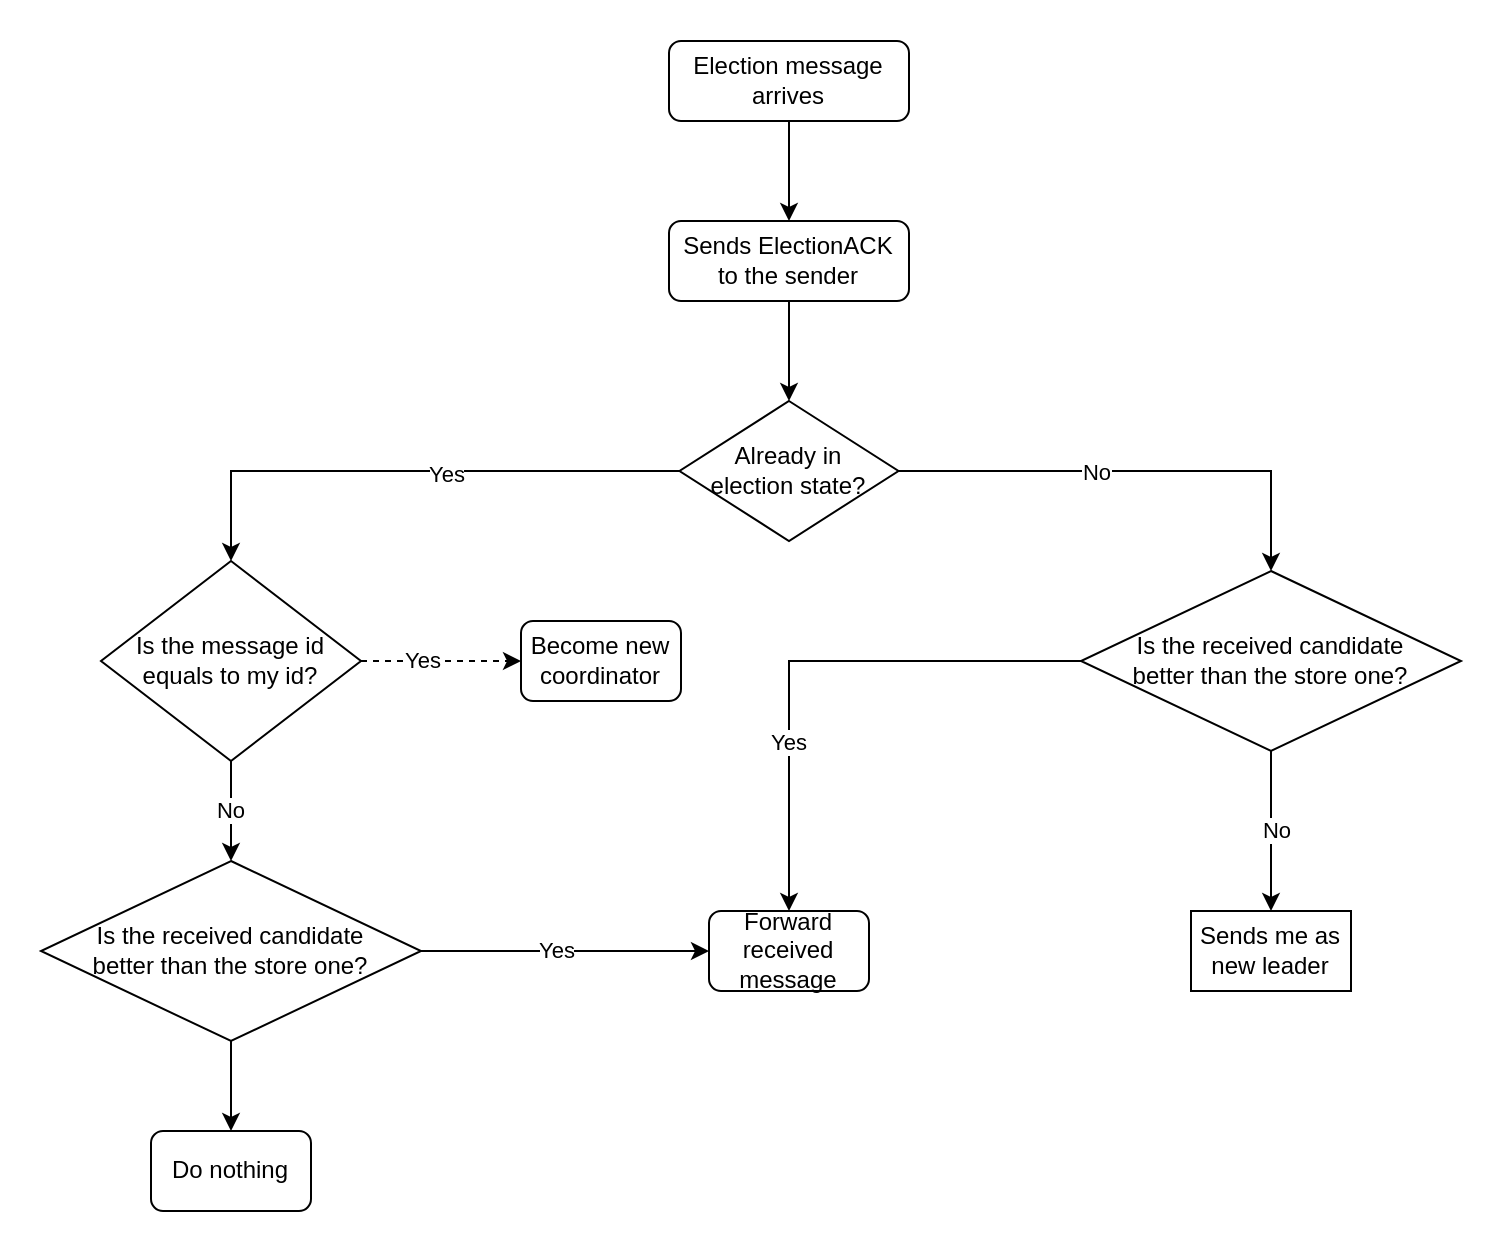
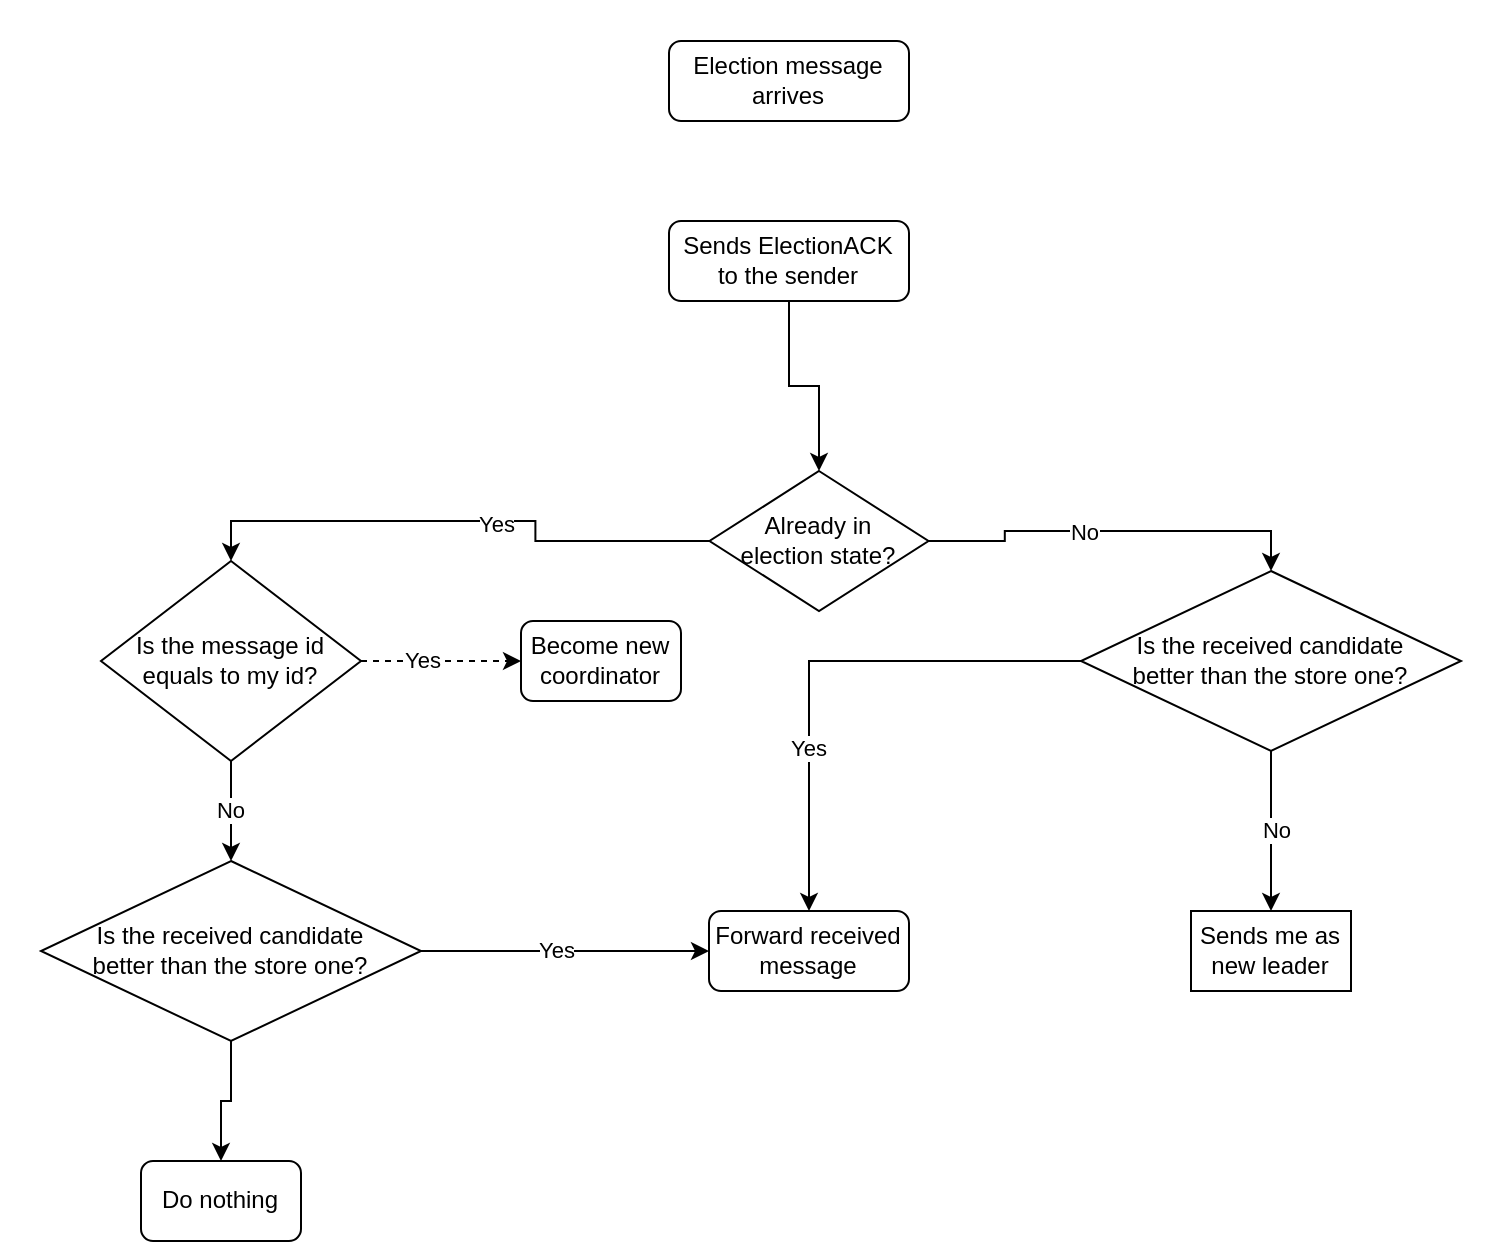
(789, 164) -> none
(789, 471) -> (819, 541)
(789, 951) -> (809, 951)
(231, 1171) -> (221, 1201)
